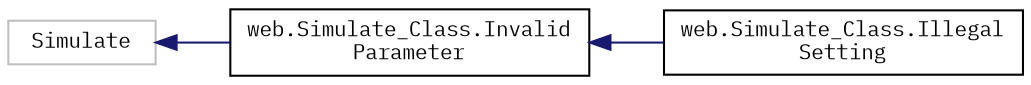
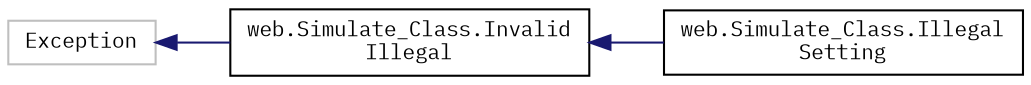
(82, 43) -> (82, 43)
(410, 43) -> (410, 43)
